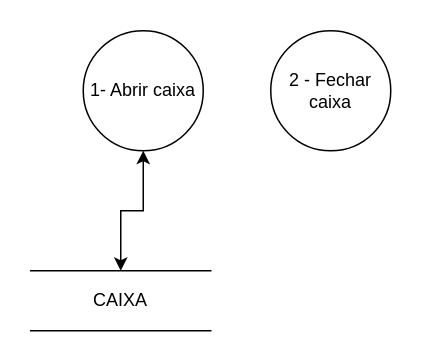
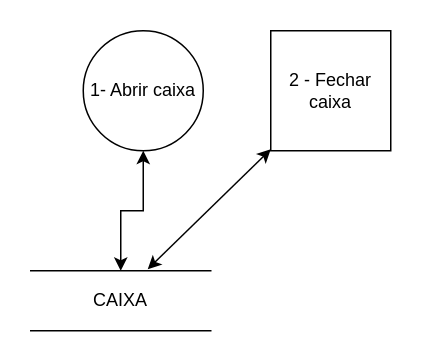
(331, 91) -> (331, 91)
none -> (209, 209)
